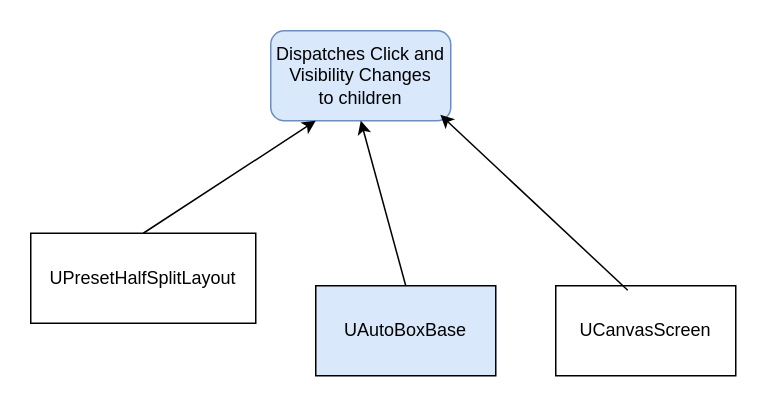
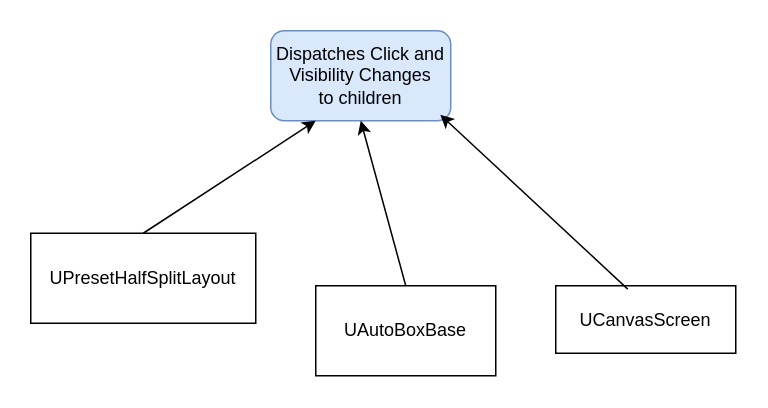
(406, 331) -> (406, 331)
(646, 331) -> (646, 320)
